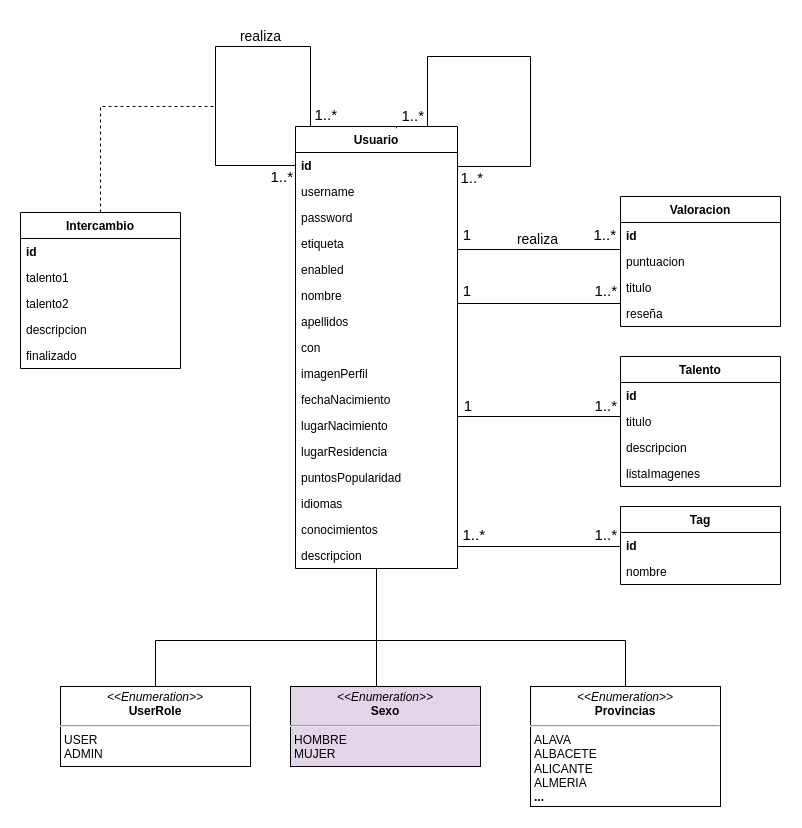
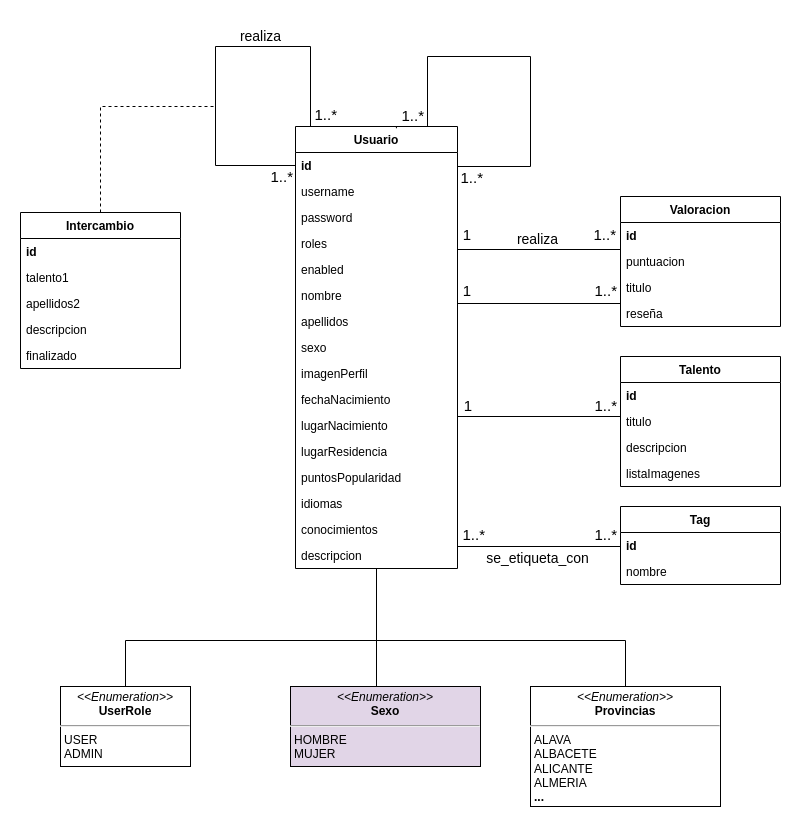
(327, 245) -> (317, 245)
(52, 305) -> (55, 305)
(312, 349) -> (315, 349)
none -> (538, 559)
(156, 727) -> (126, 727)
